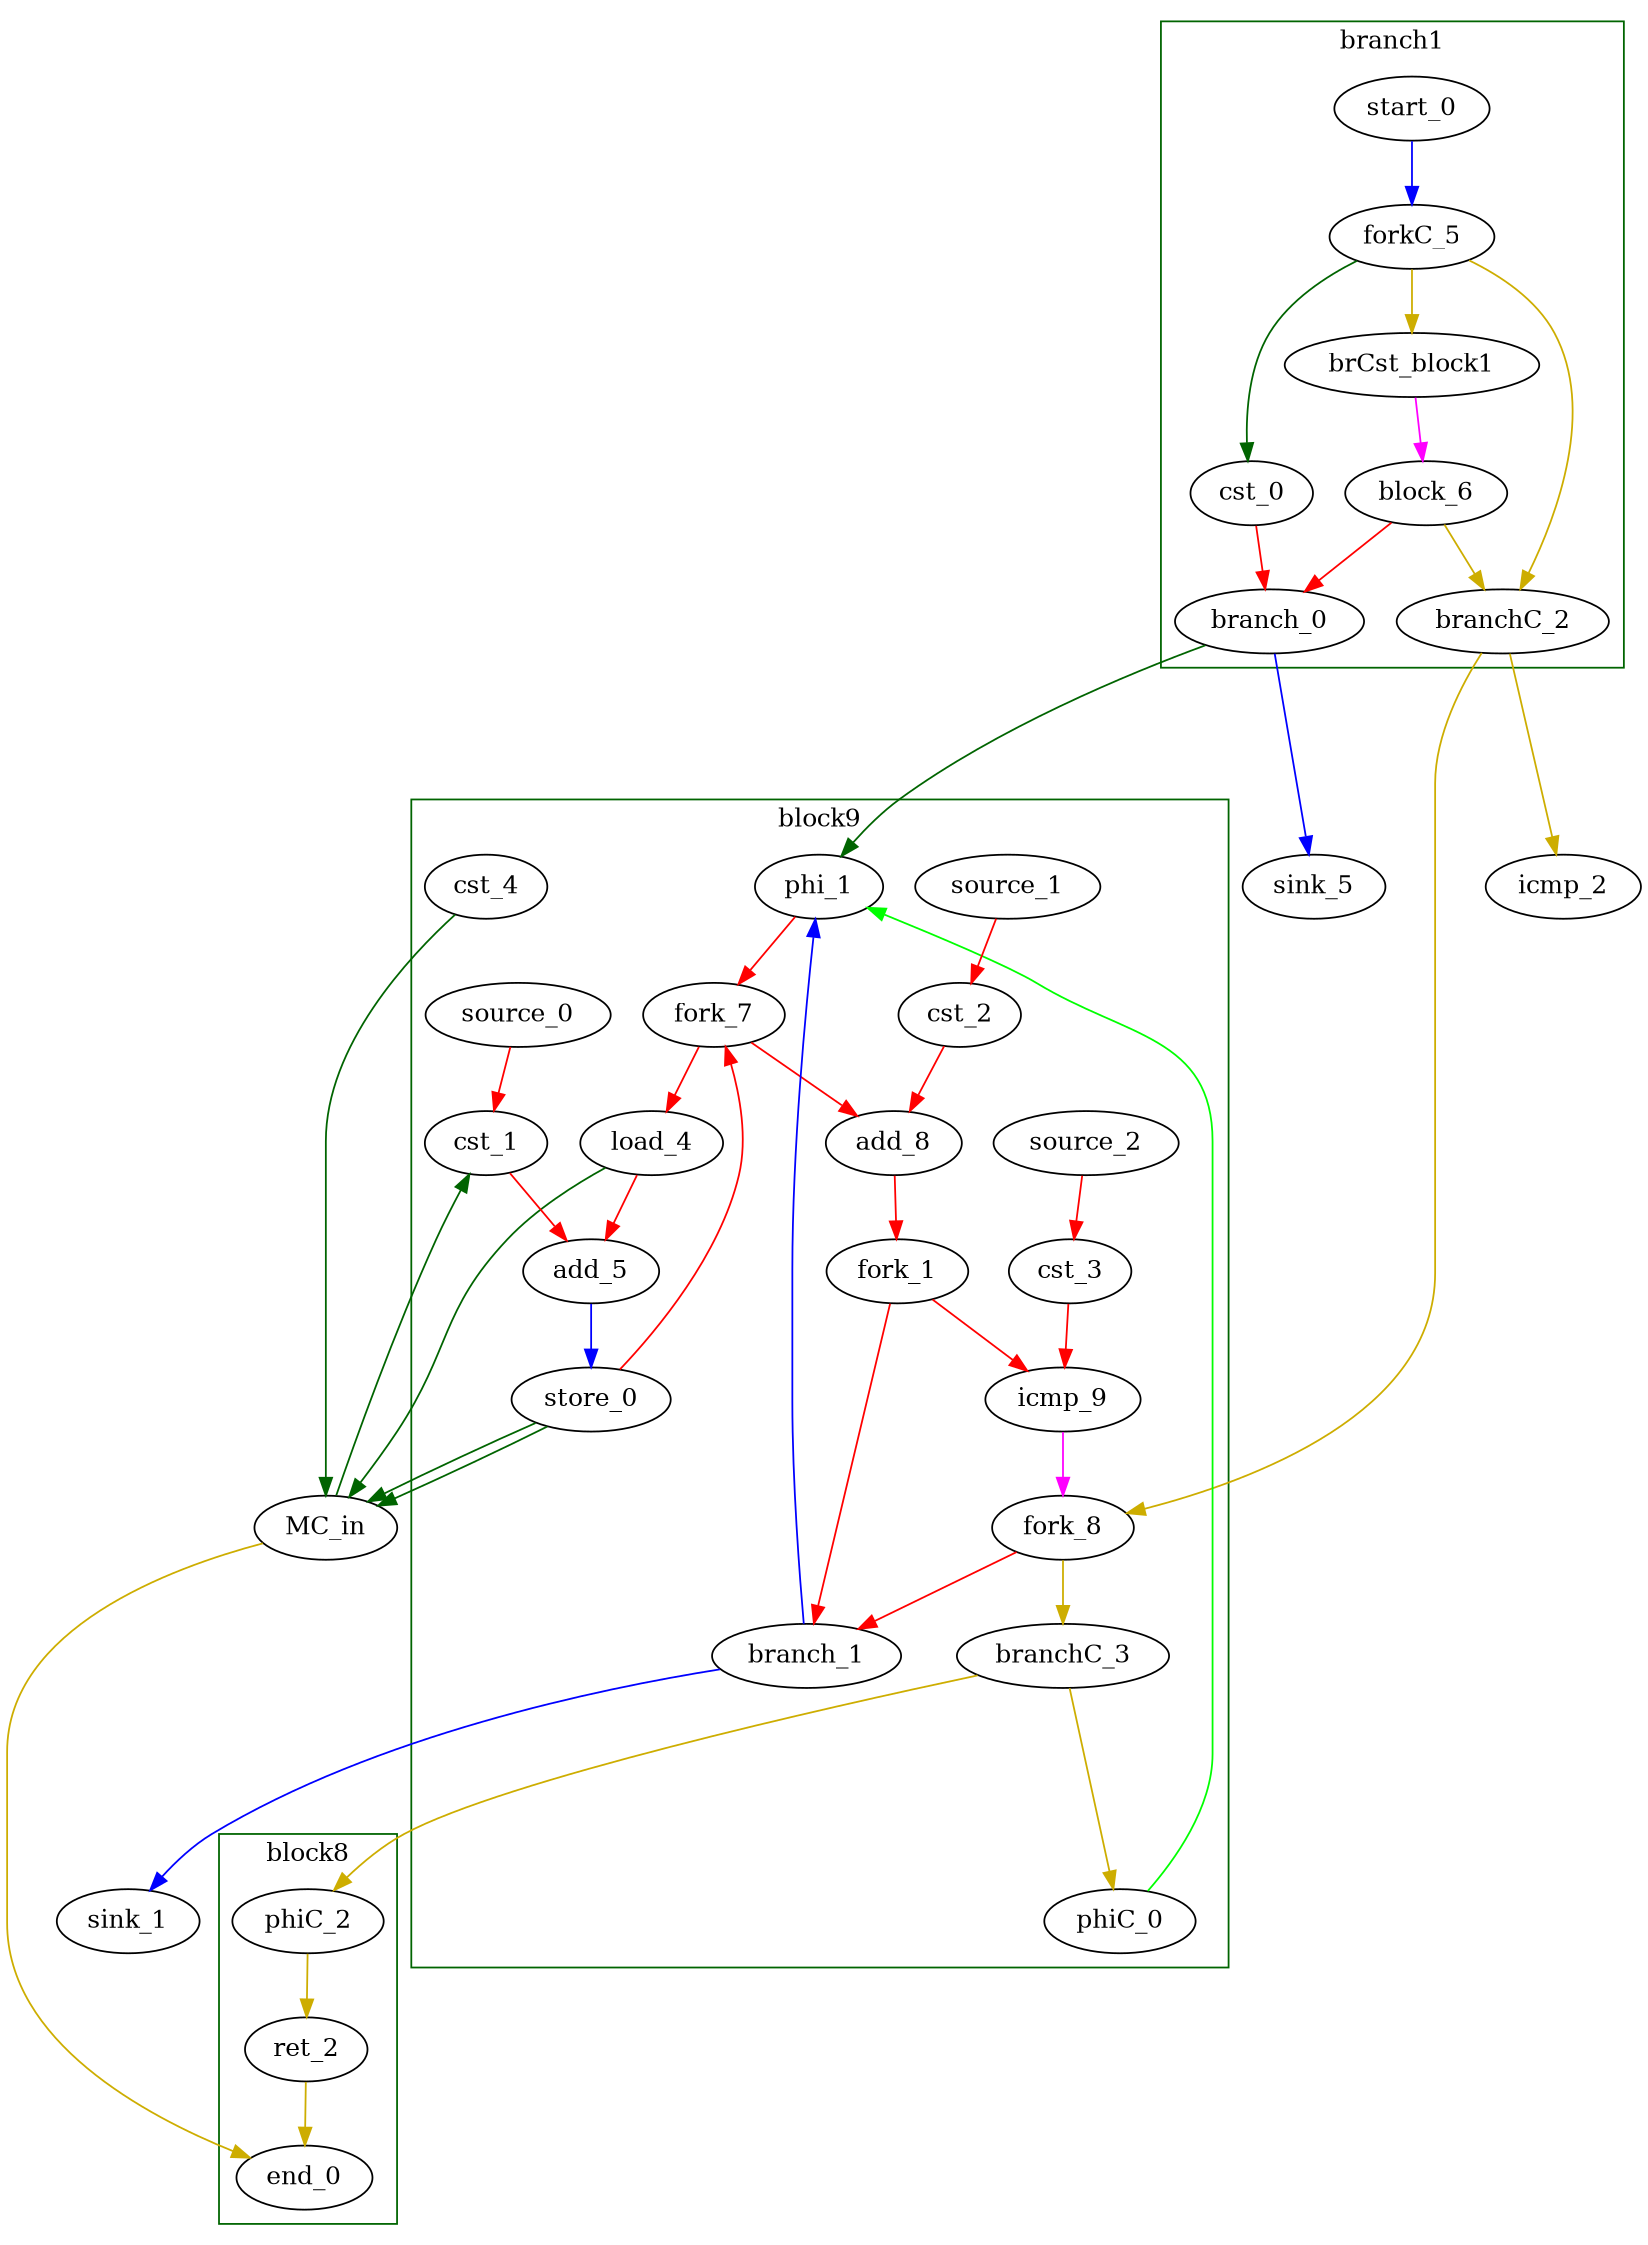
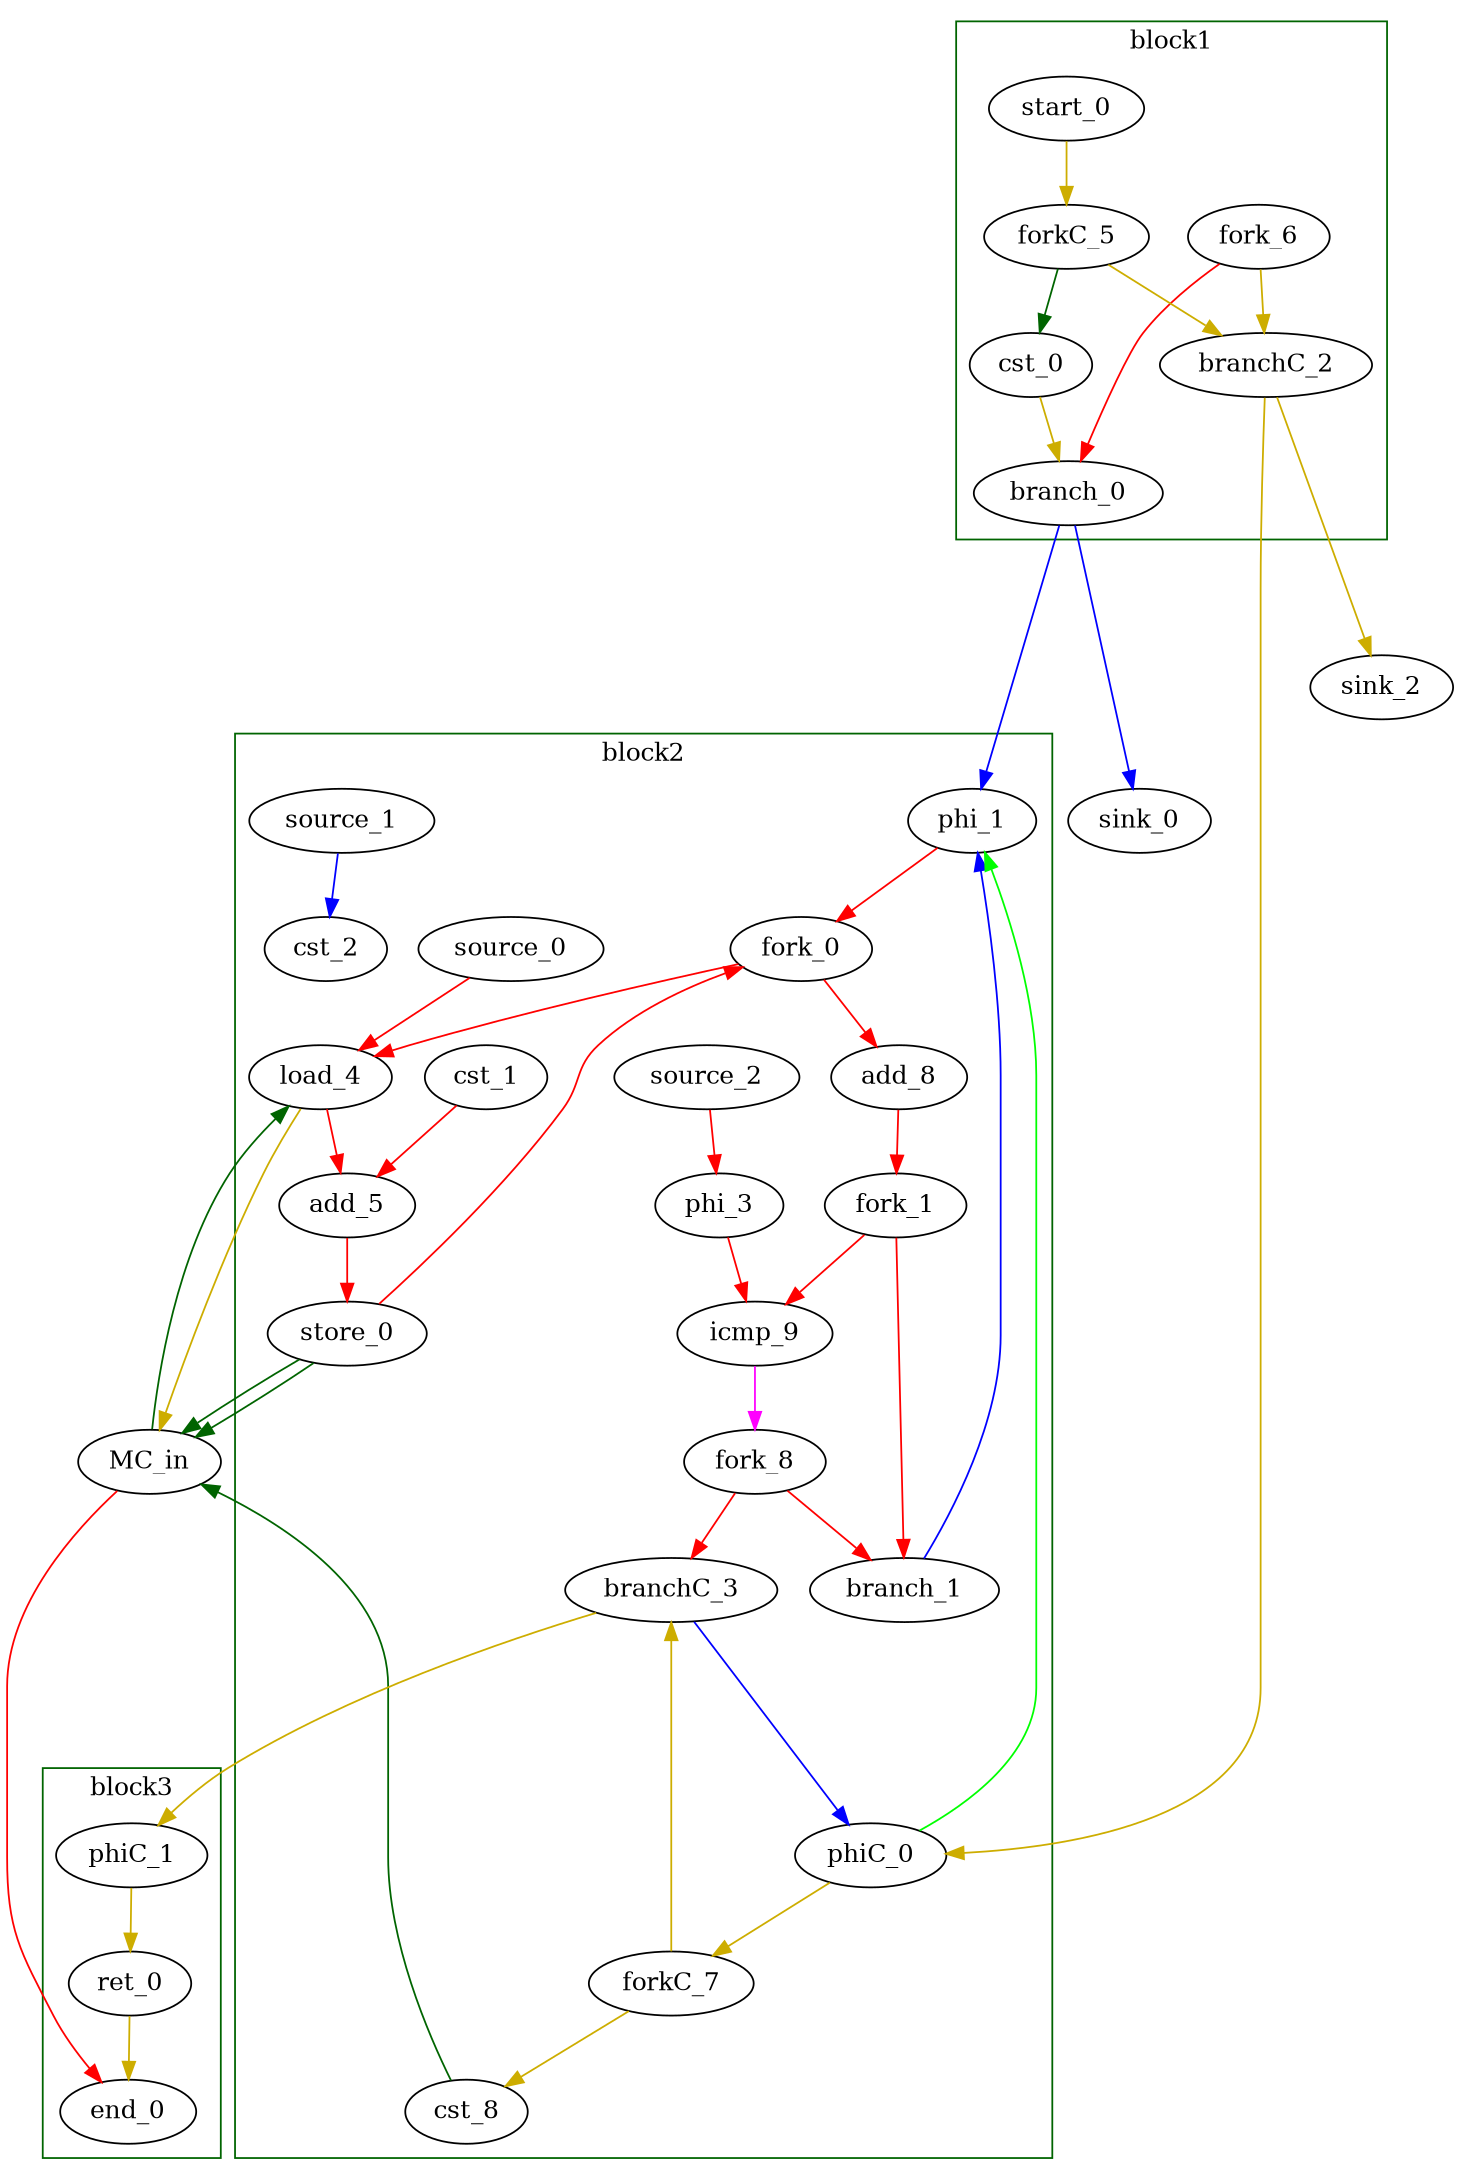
(1392, 42) -> (1172, 42)
(1412, 164) -> (1067, 164)
(1412, 365) -> none
(1426, 493) -> (1259, 237)
(1259, 549) -> (1047, 420)
(1019, 727) -> (1023, 648)
(820, 820) -> (644, 754)
(486, 887) -> (467, 2112)
(1314, 887) -> (1140, 821)
(1563, 887) -> (1382, 687)
(987, 942) -> (335, 876)
(714, 1015) -> (801, 949)
(504, 1070) -> (422, 1009)
(931, 1071) -> none
(1435, 1158) -> (1261, 1229)
(1070, 1271) -> (719, 1205)
(460, 1306) -> (222, 1265)
(591, 1327) -> (347, 1261)
(394, 1341) -> (188, 1263)
(1063, 1583) -> (718, 1518)
(1090, 1780) -> (766, 1716)
(7, 1831) -> (7, 1773)
(308, 1854) -> (132, 1789)
(128, 1921) -> none
(308, 1921) -> (132, 1855)
none -> (671, 1984)
(306, 2049) -> (130, 1984)
